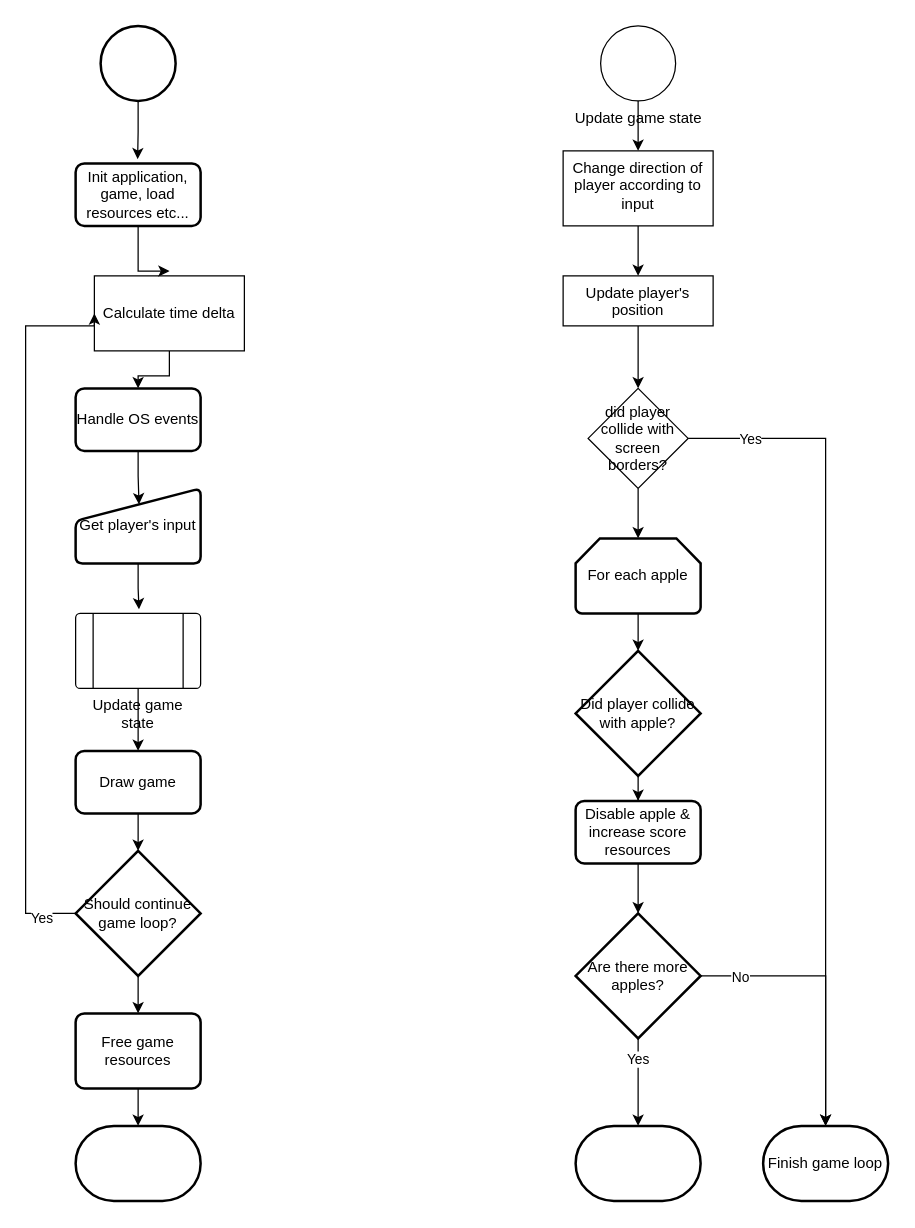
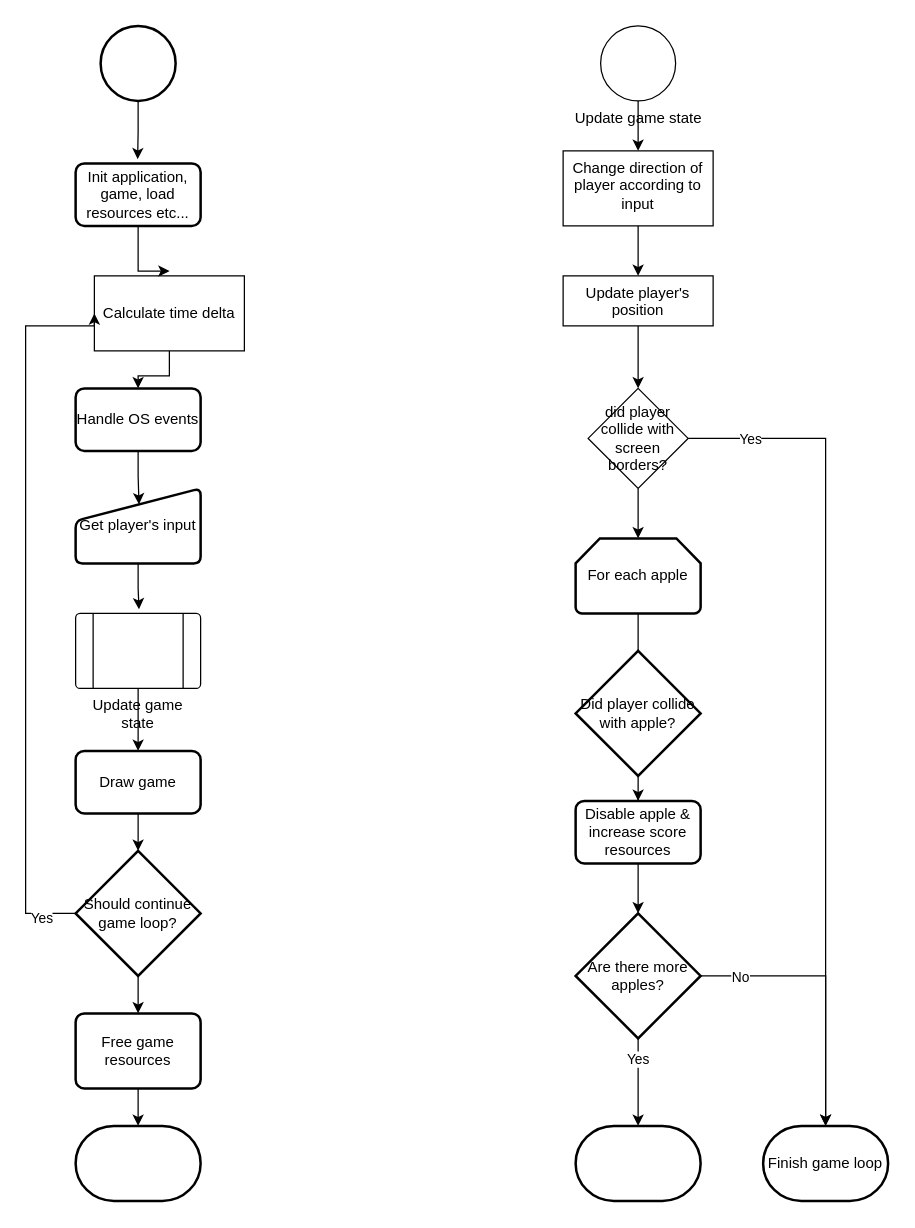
(638, 641) -> (638, 644)
